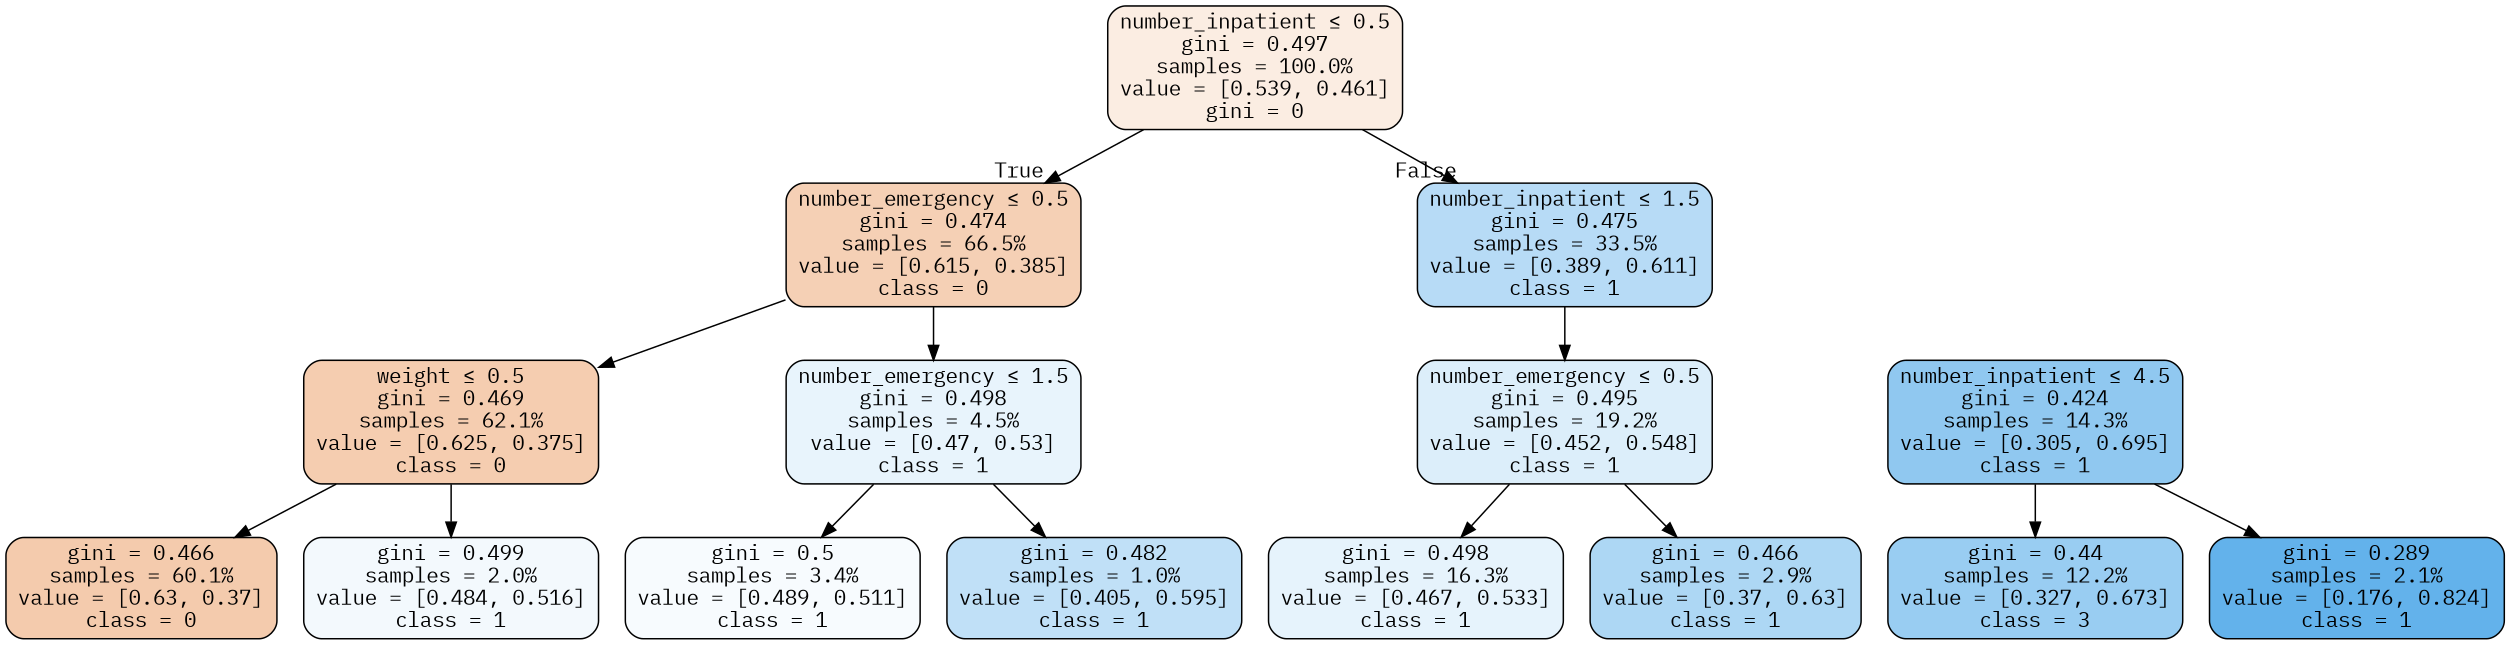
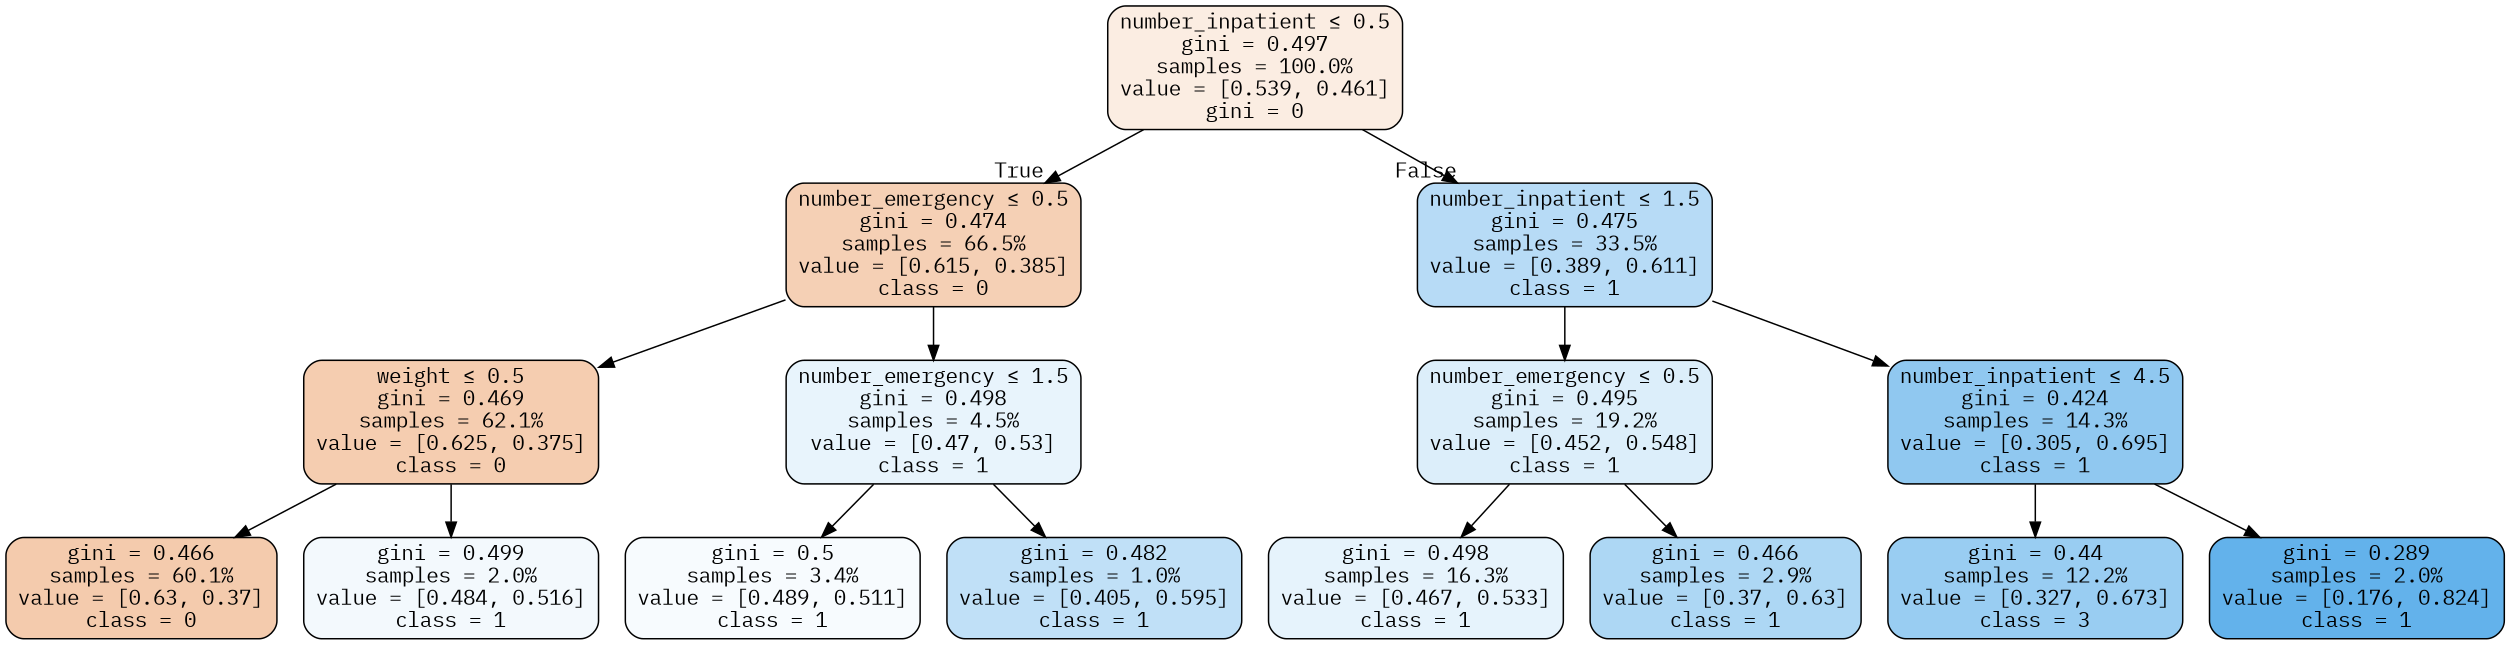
none -> (1793, 331)
(2357, 576) -> (2357, 576)
